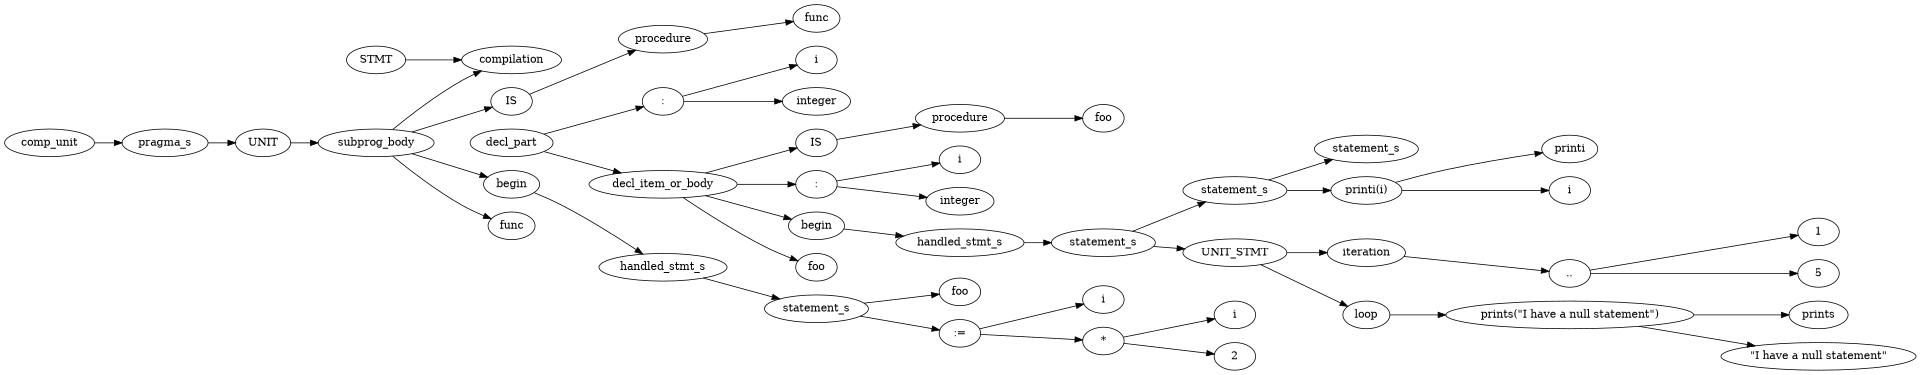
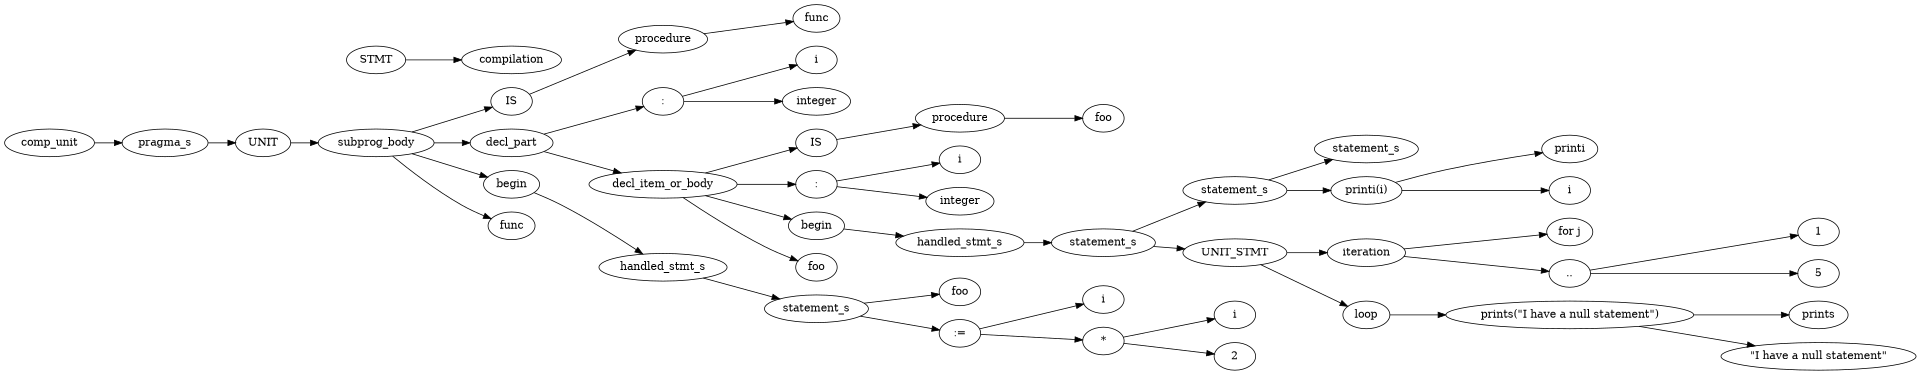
(432, 100) -> (448, 143)
none -> (1570, 232)
